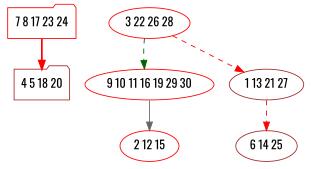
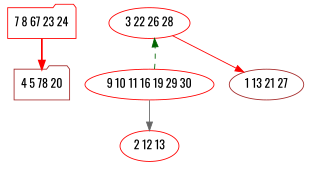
(42, 23) -> (42, 23)
(144, 49) -> (155, 58)
(204, 52) -> (204, 52)
(42, 85) -> (42, 85)
(149, 146) -> (149, 146)
(266, 146) -> none
